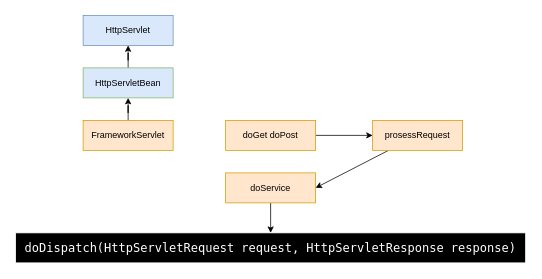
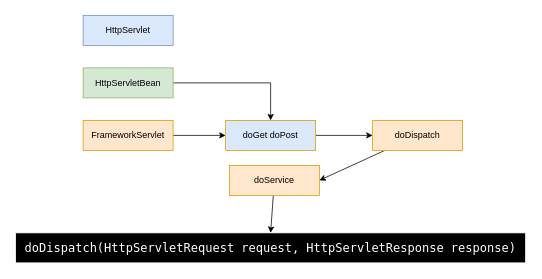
(128, 57) -> (270, 98)
(128, 83) -> (128, 83)
(128, 110) -> (196, 135)
(270, 135) -> (270, 135)
(417, 135) -> (417, 135)
(270, 188) -> (274, 180)
